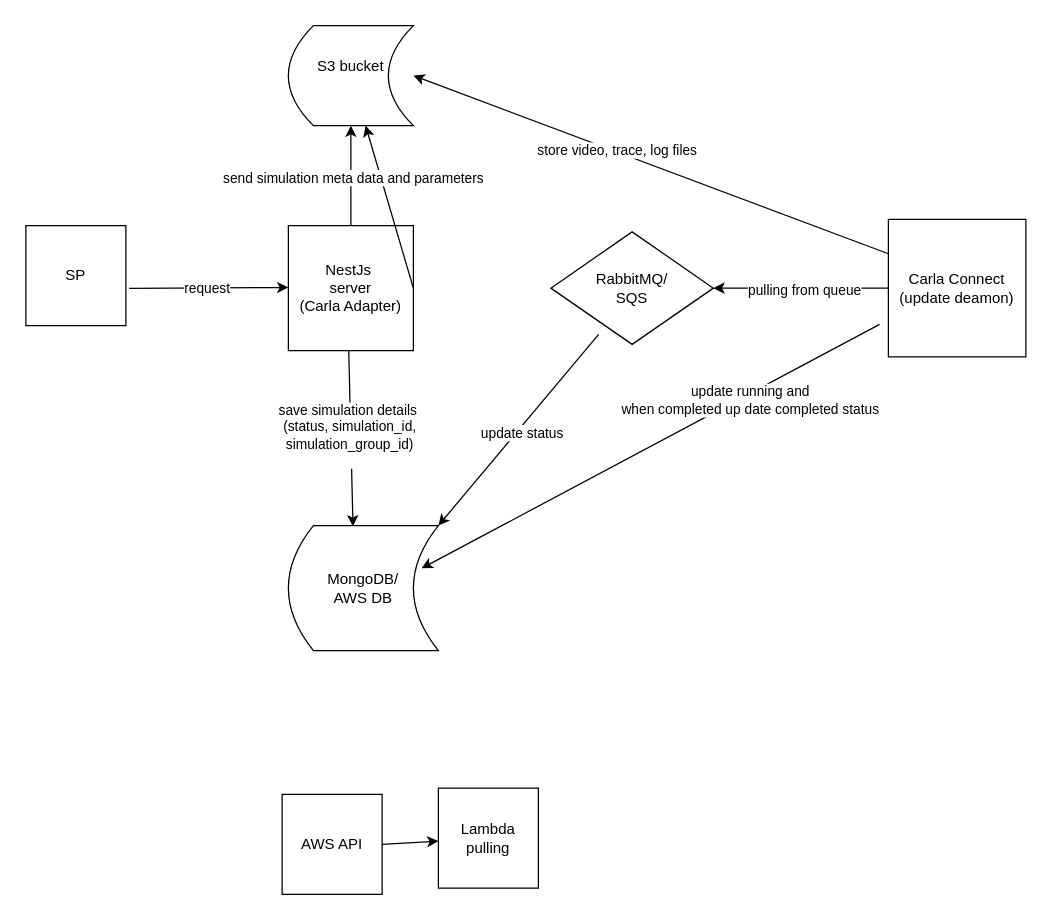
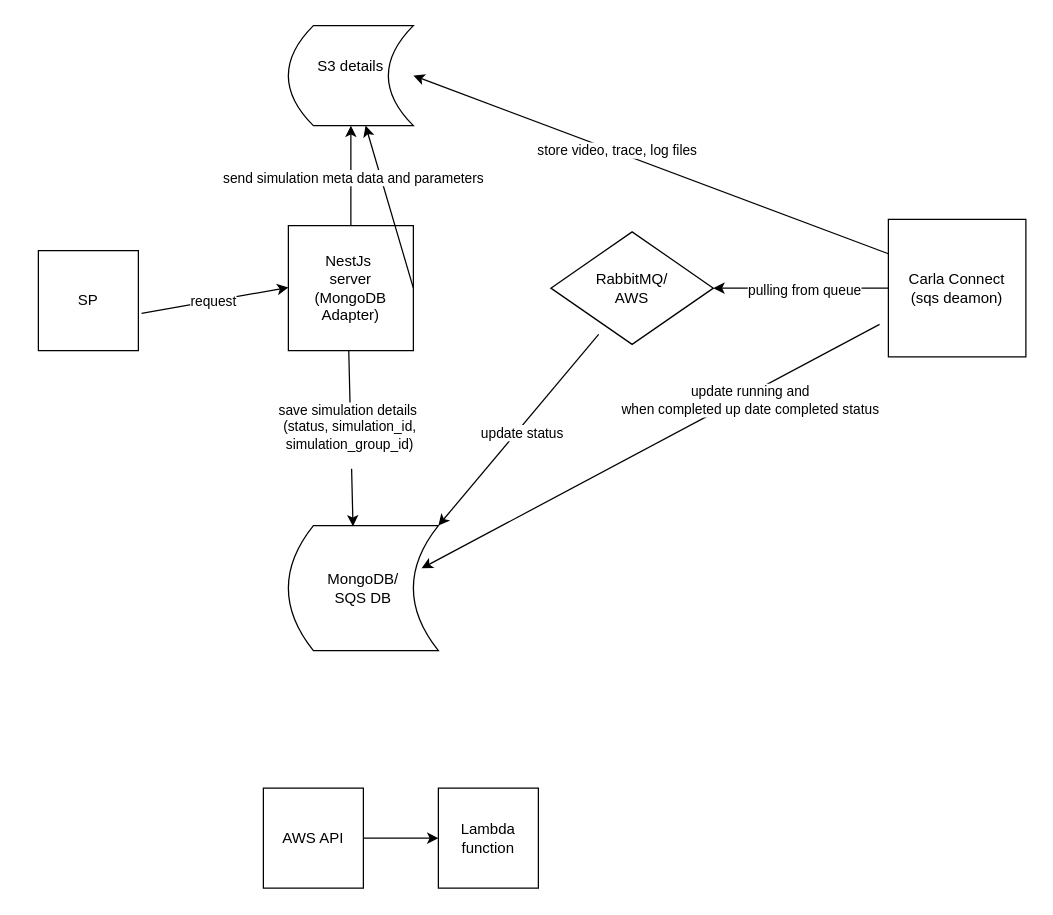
(351, 76) -> (351, 76)
(76, 276) -> (88, 301)
(351, 288) -> (351, 288)
(632, 288) -> (632, 288)
(957, 288) -> (957, 288)
(363, 588) -> (363, 588)
(488, 838) -> (488, 838)
(332, 844) -> (313, 838)
